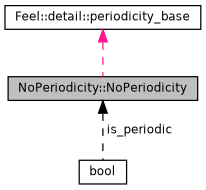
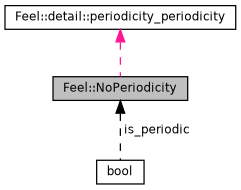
(103, 17) -> (120, 17)
(103, 89) -> (120, 89)
